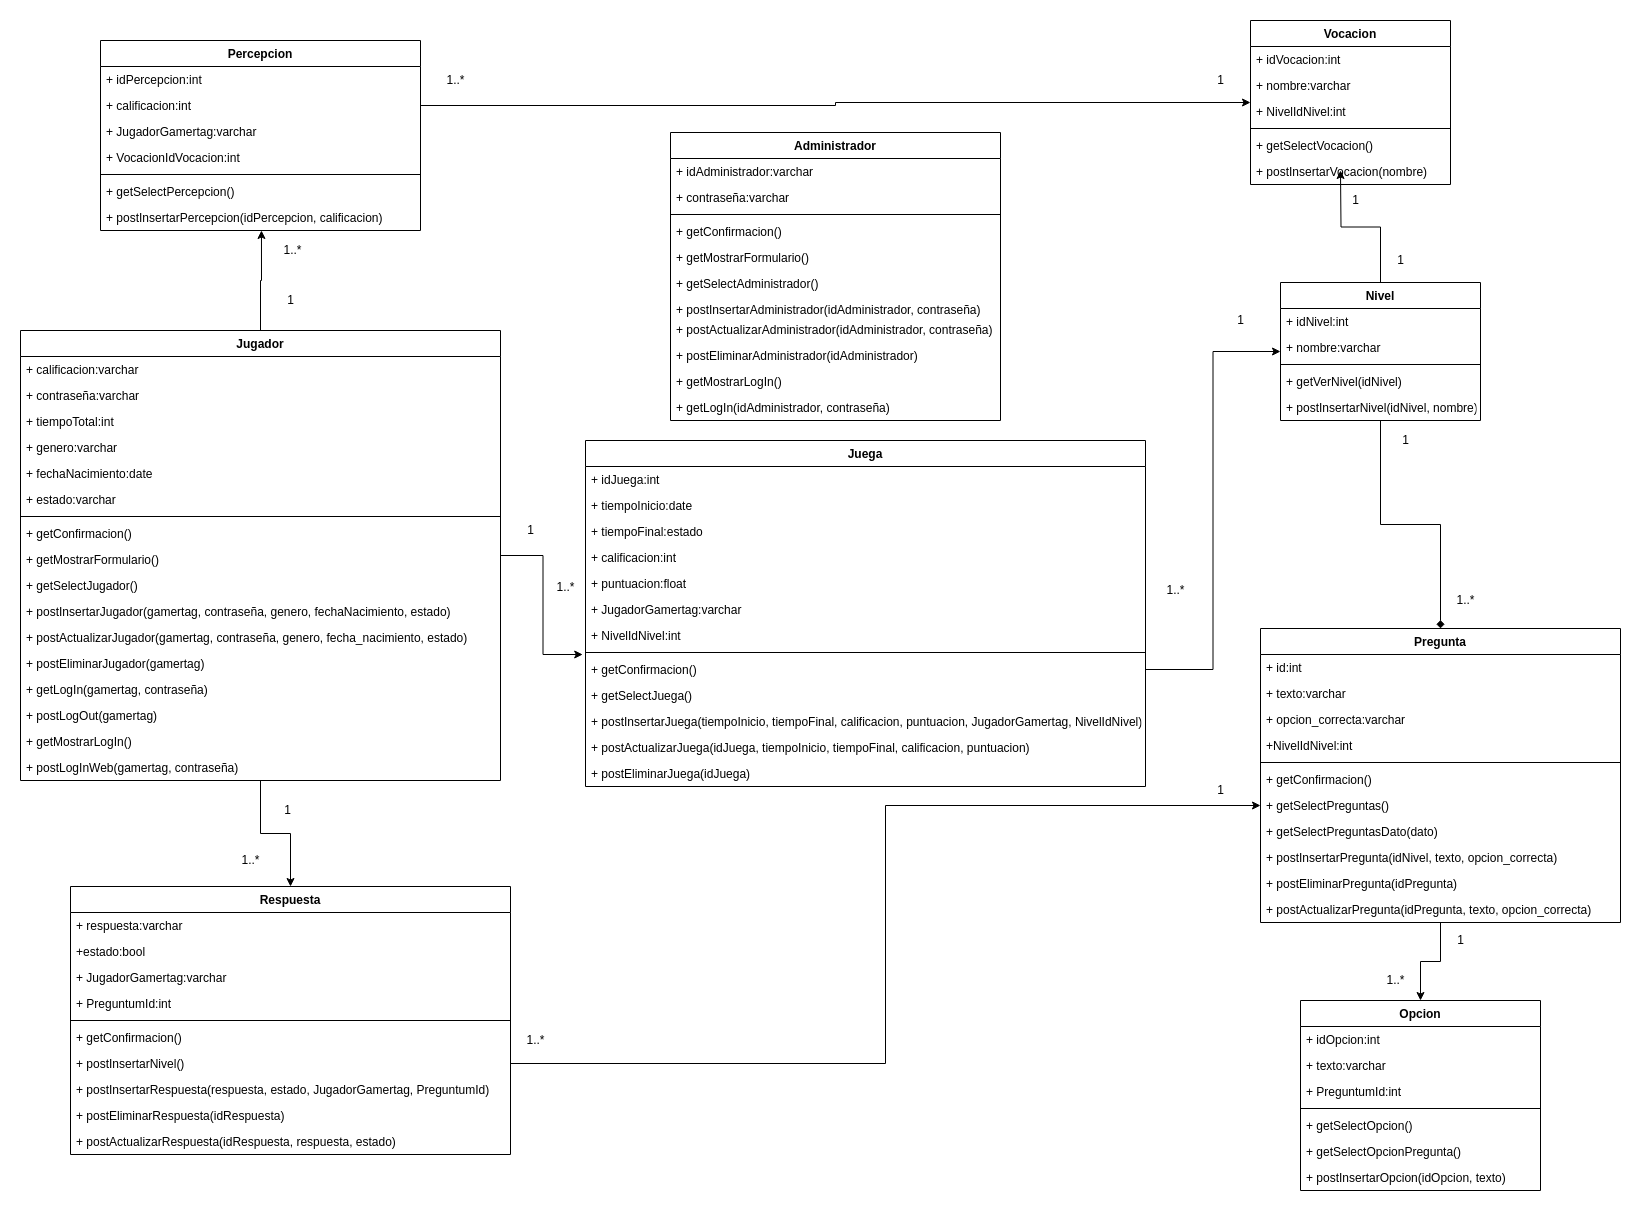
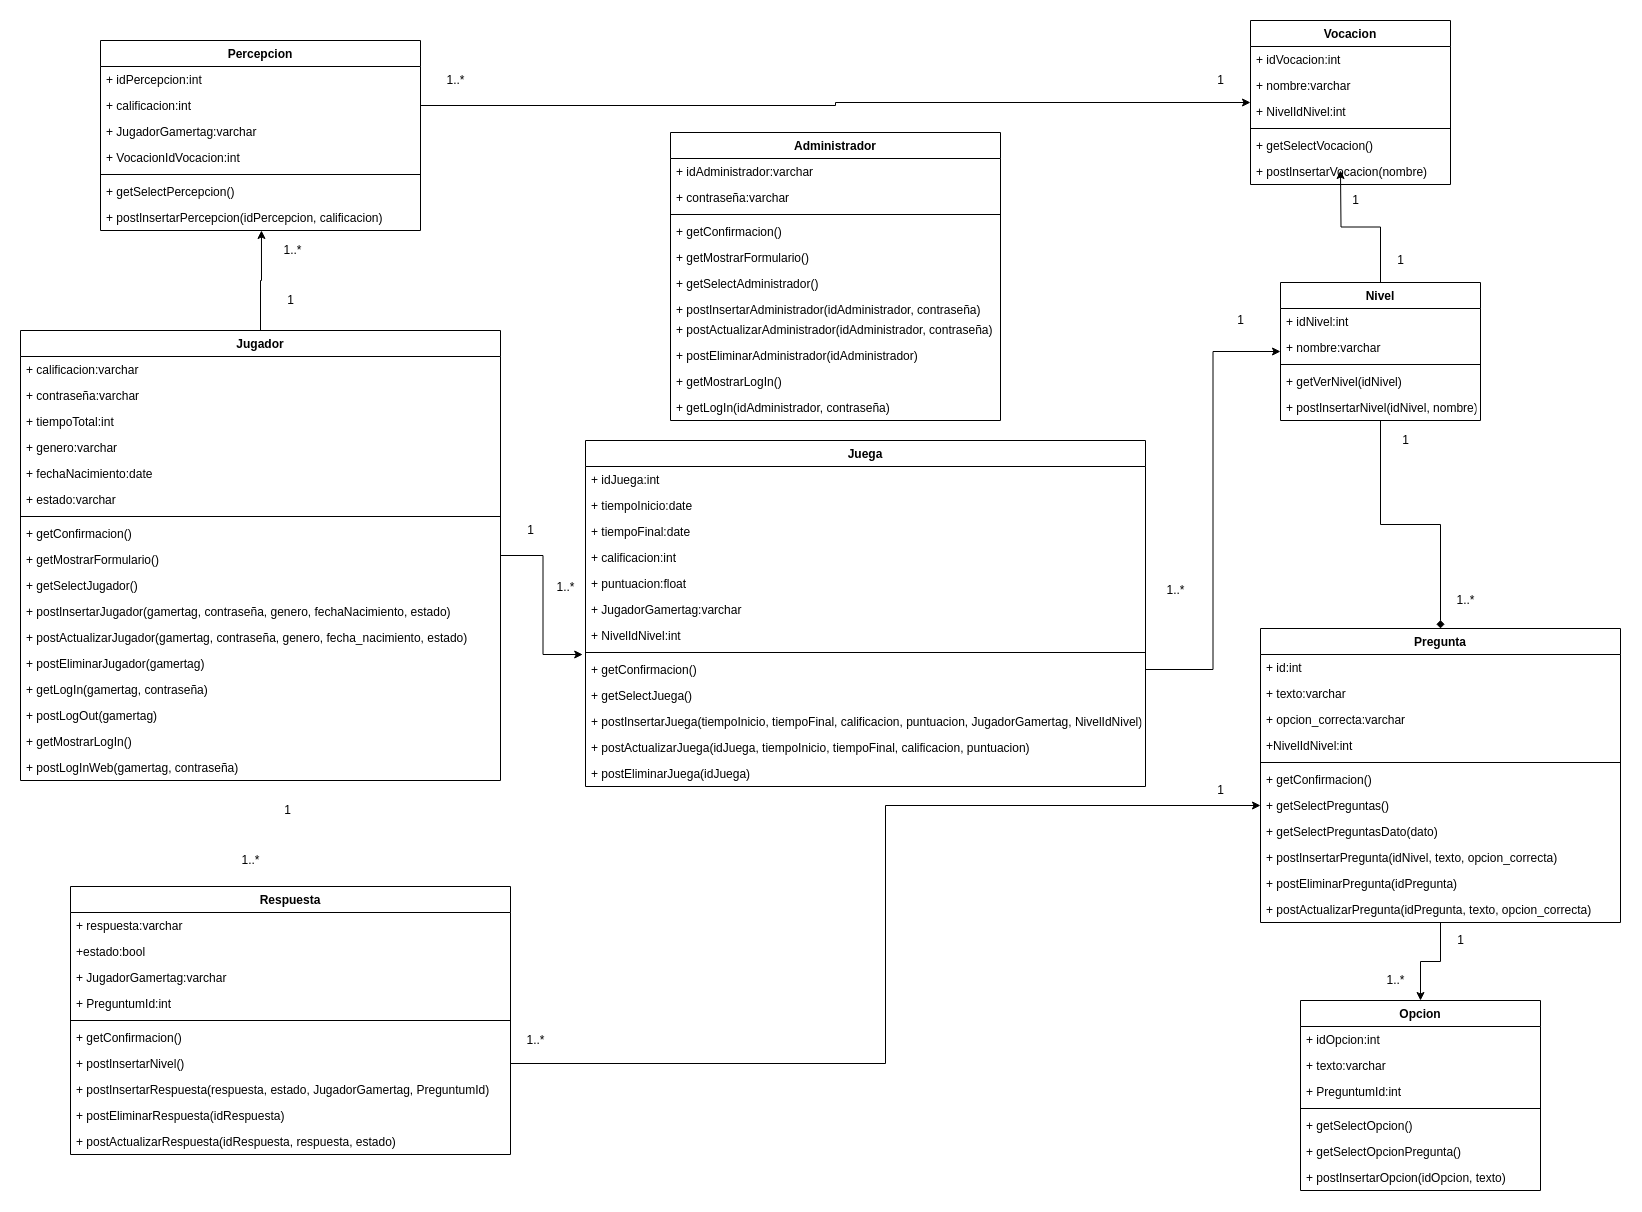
(650, 532) -> (644, 532)
(273, 834) -> none
